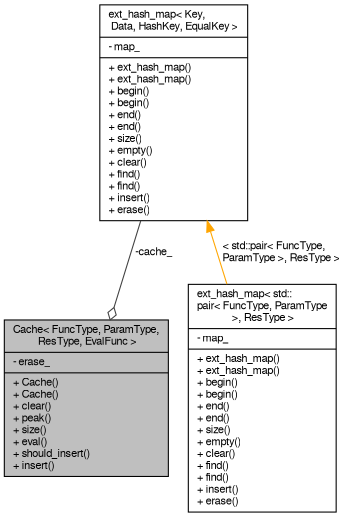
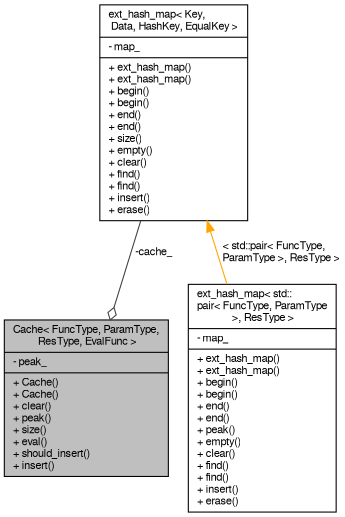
(32, 362) -> (30, 362)
(214, 430) -> (216, 430)
